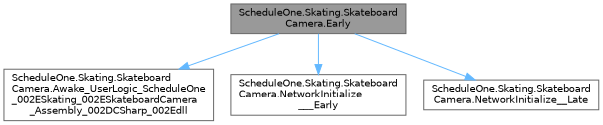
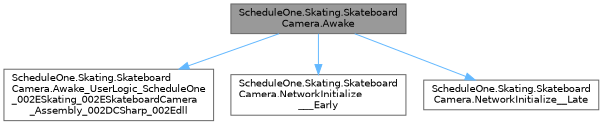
(318, 19) -> (318, 19)
